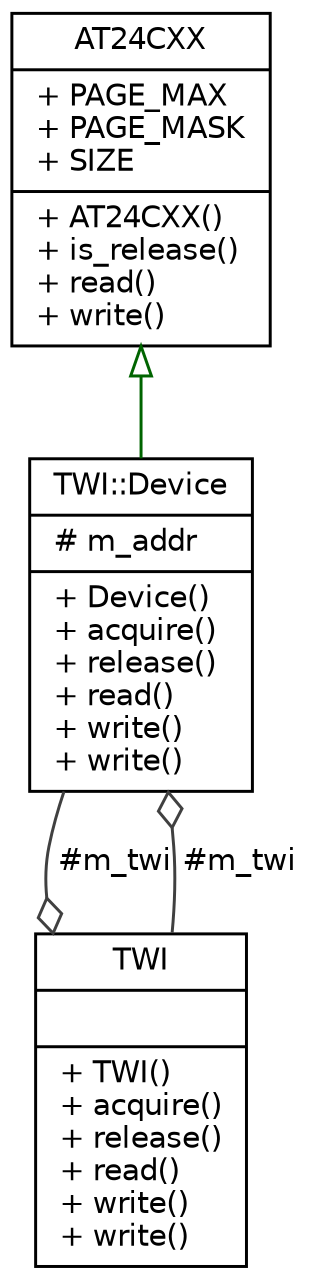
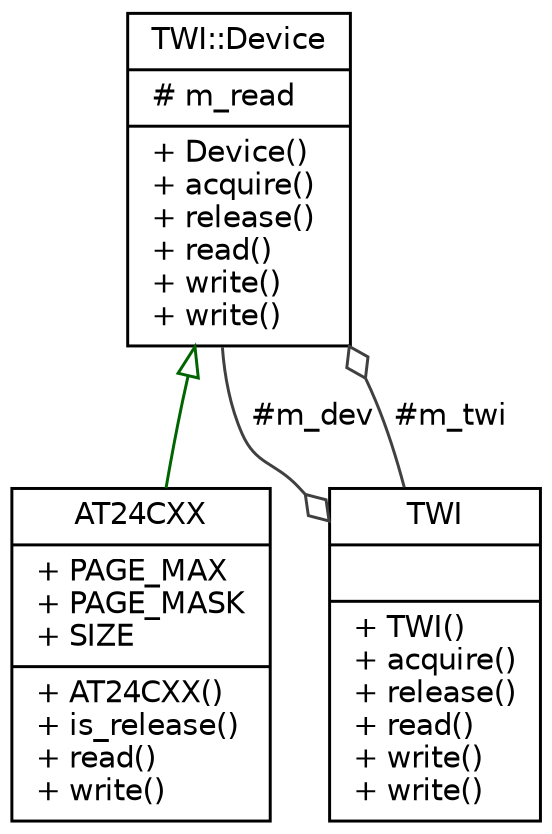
(141, 418) -> (176, 432)
(126, 542) -> (224, 97)
(111, 863) -> (309, 417)
